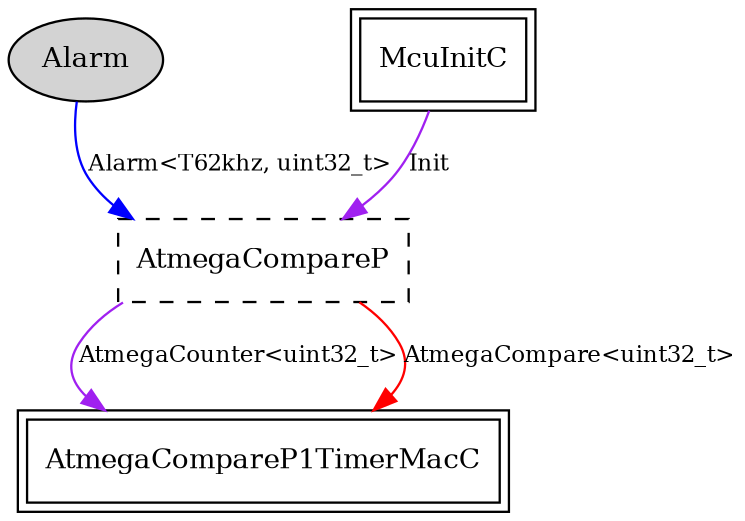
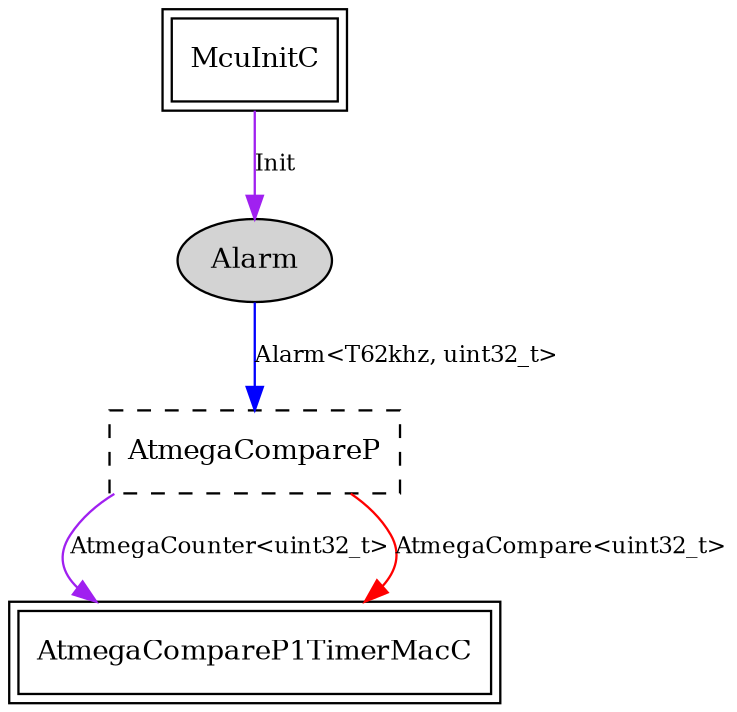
(403, 164) -> (255, 153)
